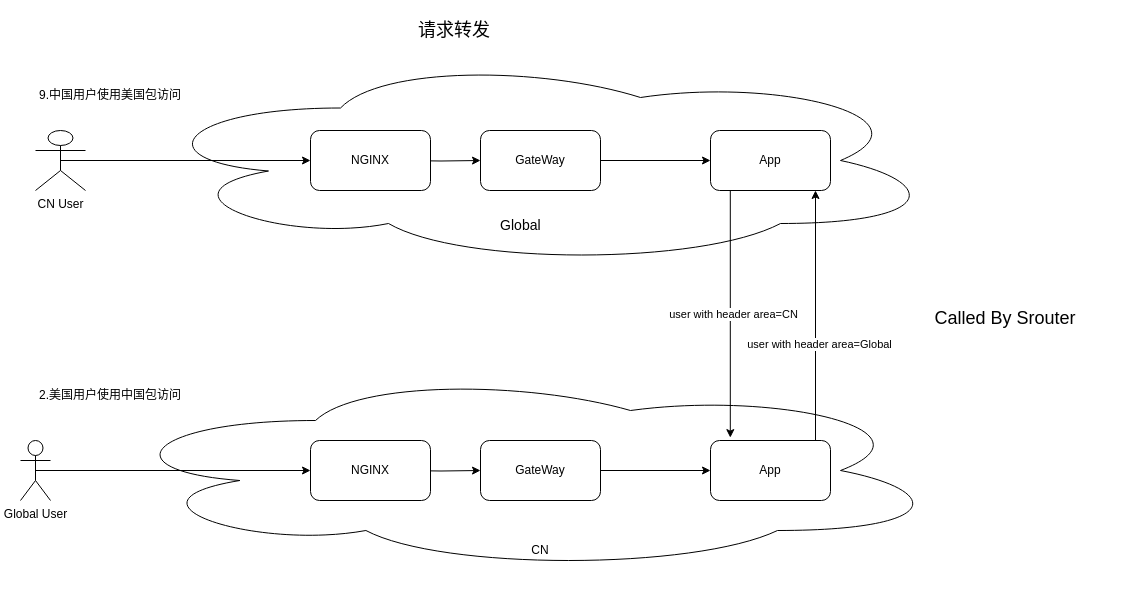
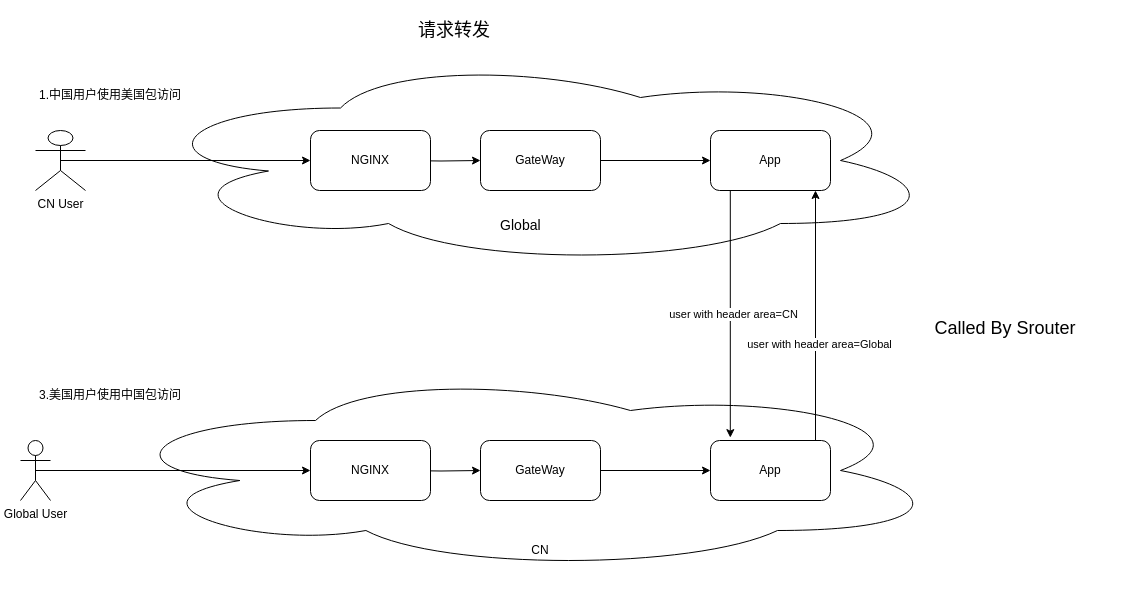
(111, 96) -> (111, 96)
(1006, 318) -> (1006, 328)
(111, 396) -> (111, 396)
